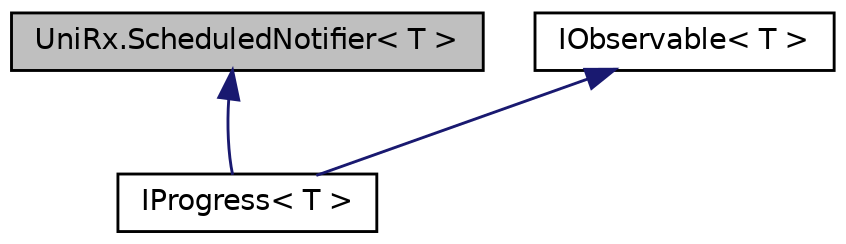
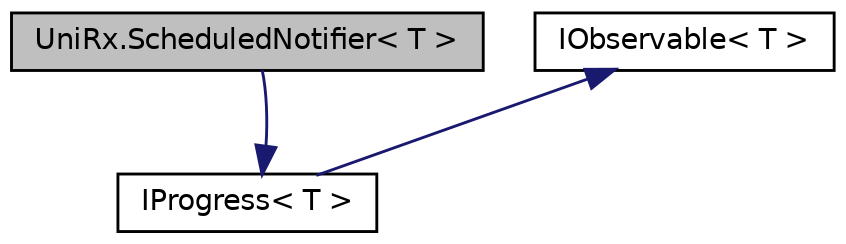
(228, 137) -> (266, 108)
